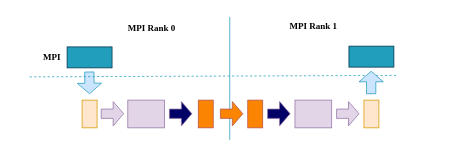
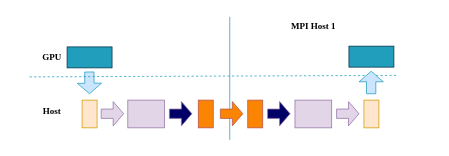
(314, 27) -> (314, 27)
(152, 28) -> none
(52, 57) -> (52, 57)
none -> (52, 111)
